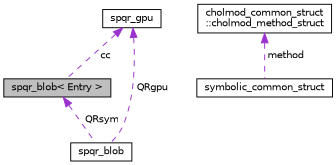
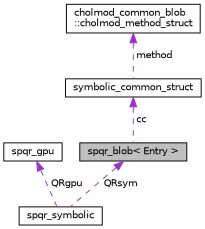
(265, 19) -> (133, 19)
(91, 56) -> (133, 125)
(101, 152) -> (61, 216)
